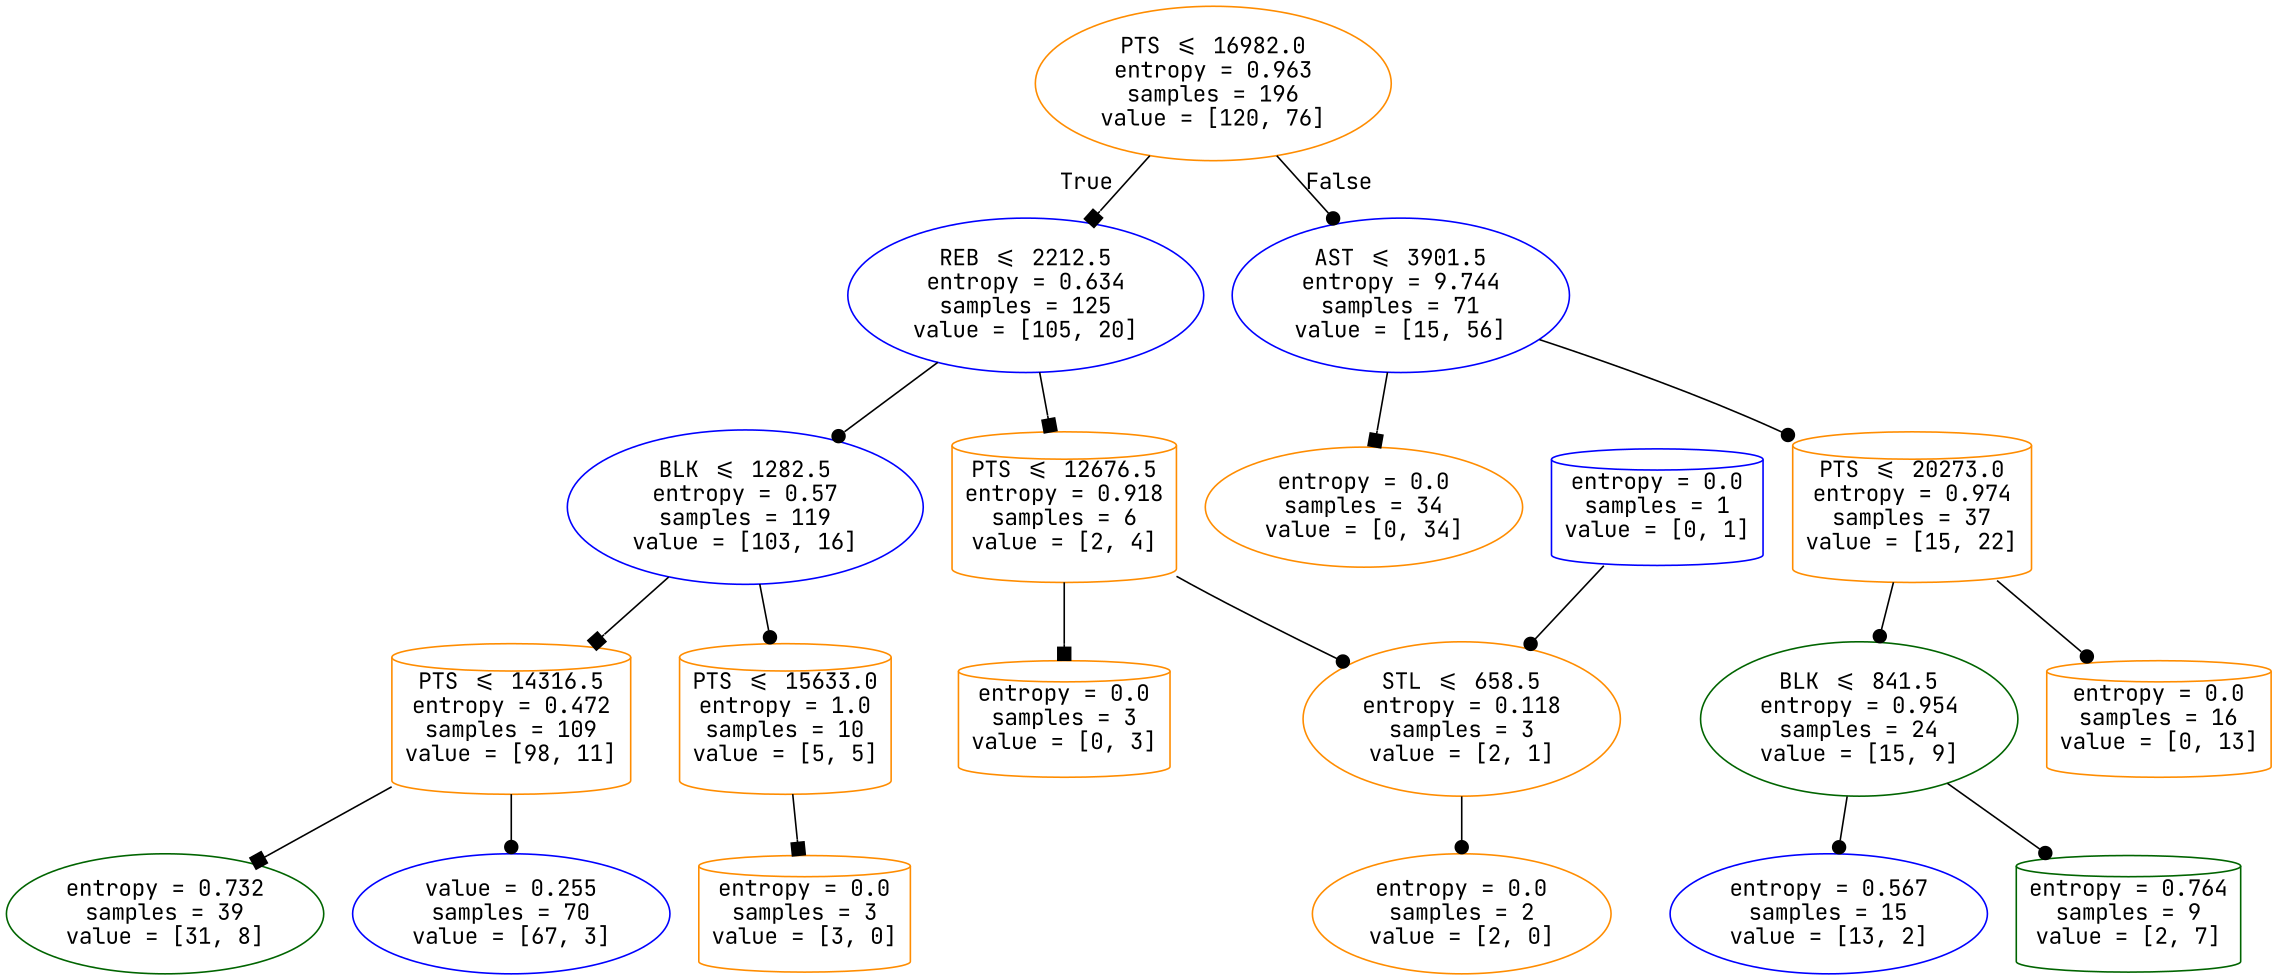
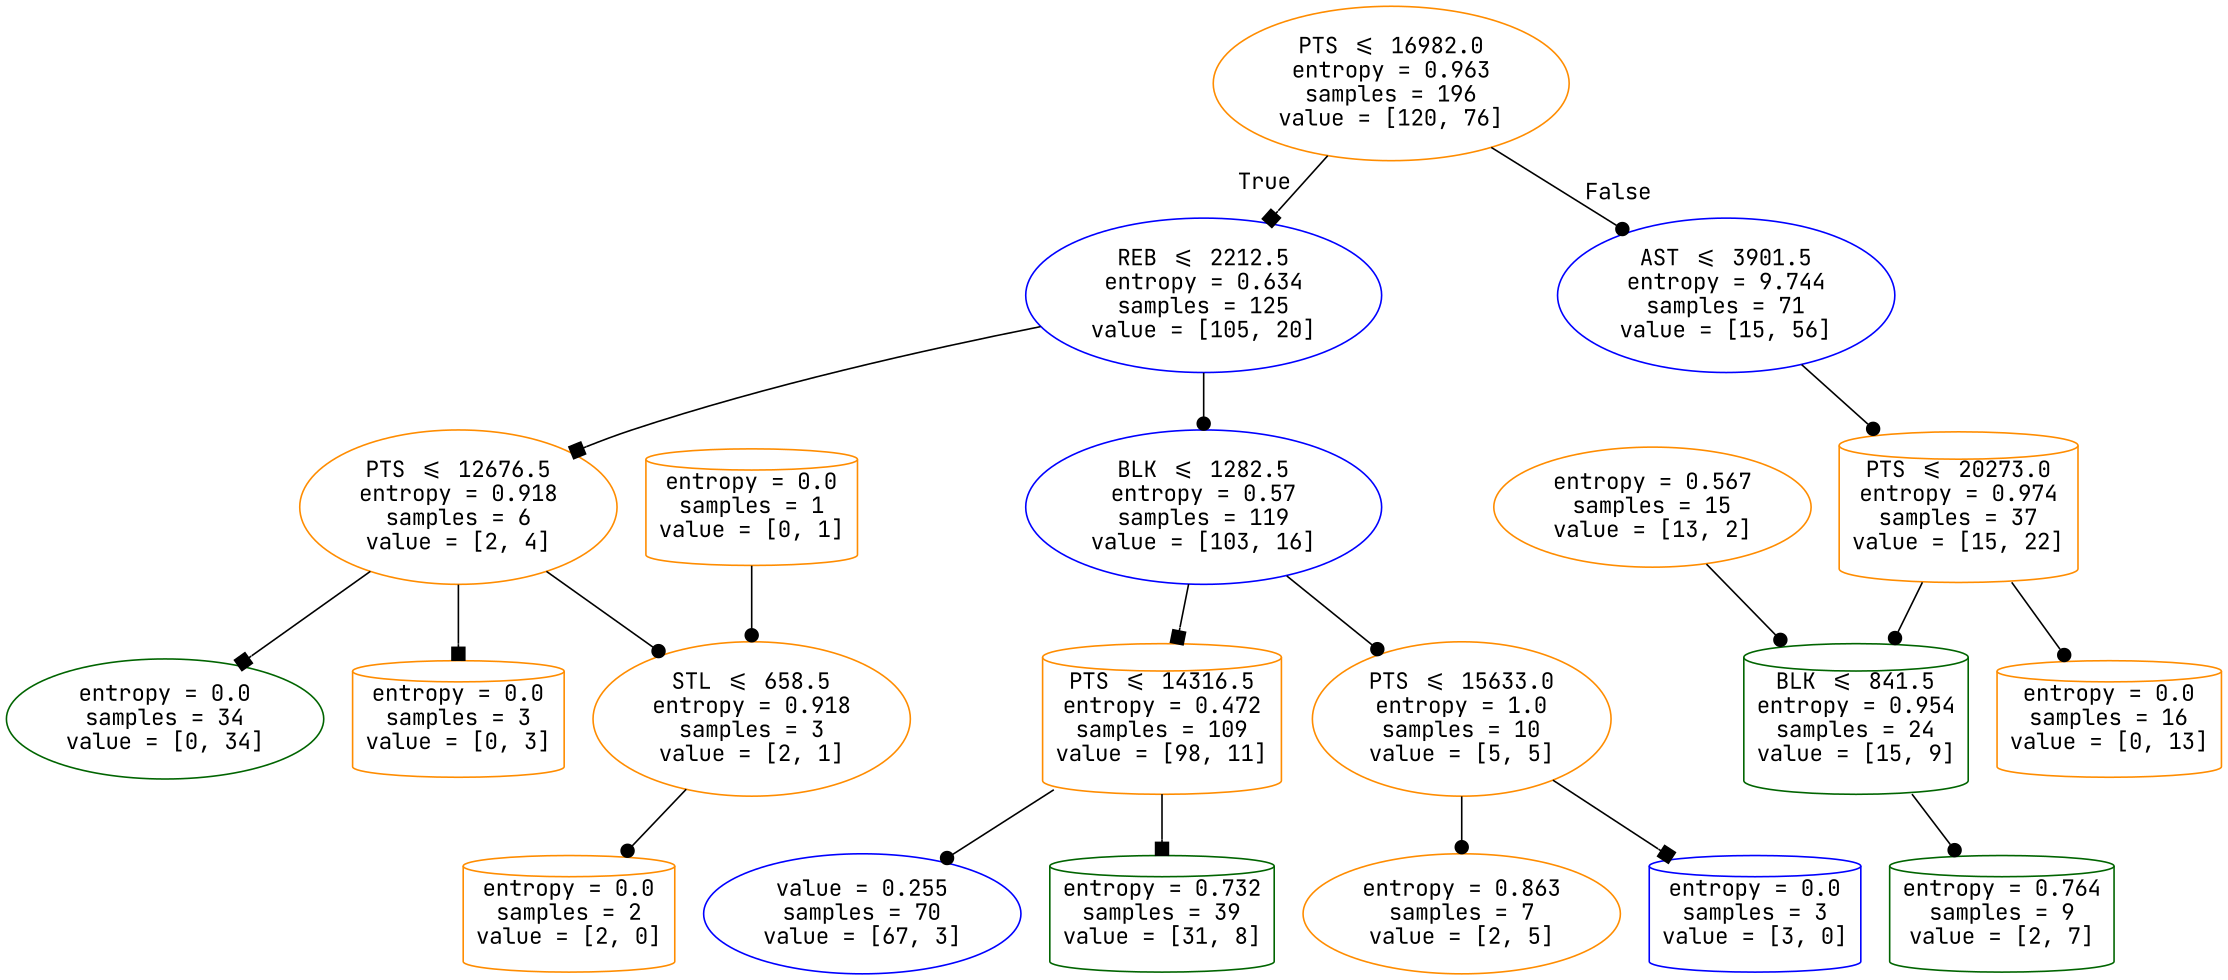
(1382, 401) -> (311, 614)
(1064, 507) -> (458, 507)
(1364, 507) -> (165, 719)
(1657, 507) -> (752, 507)
(785, 719) -> (1462, 719)
(1462, 719) -> (752, 719)
(1859, 719) -> (1856, 719)
(1844, 818) -> (1741, 600)
(165, 914) -> (1162, 914)
(805, 914) -> (1755, 914)
none -> (1462, 914)
(1462, 914) -> (569, 914)
(1829, 914) -> (1652, 507)
